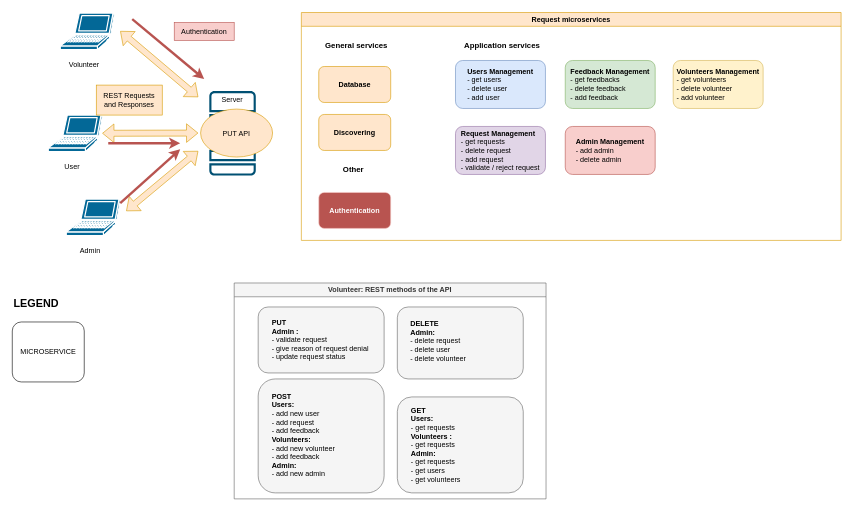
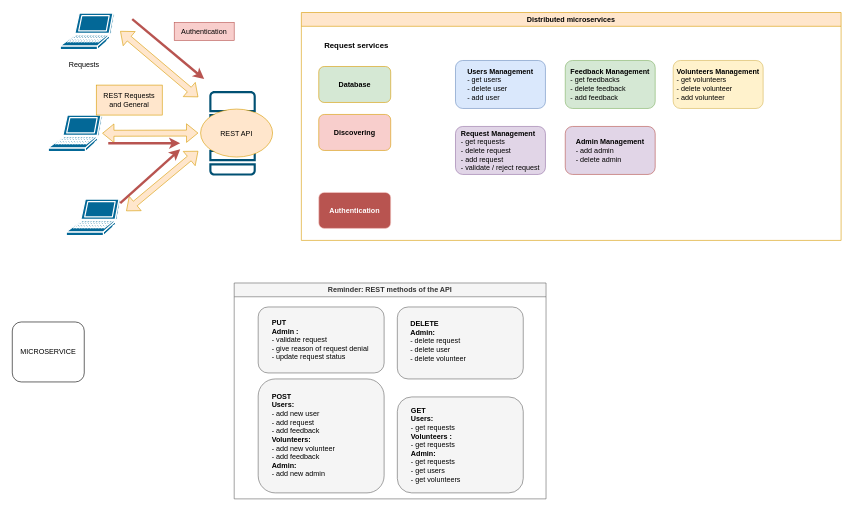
(572, 20) -> (572, 20)
(357, 45) -> (357, 45)
(503, 45) -> none
(84, 65) -> (84, 65)
(355, 84) -> (355, 84)
(129, 100) -> (129, 100)
(233, 100) -> none
(355, 132) -> (355, 132)
(237, 134) -> (237, 134)
(611, 150) -> (611, 150)
(72, 166) -> none
(354, 170) -> none
(90, 250) -> none
(390, 290) -> (390, 290)
(36, 304) -> none
